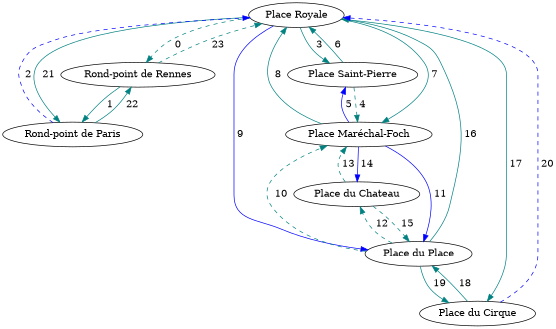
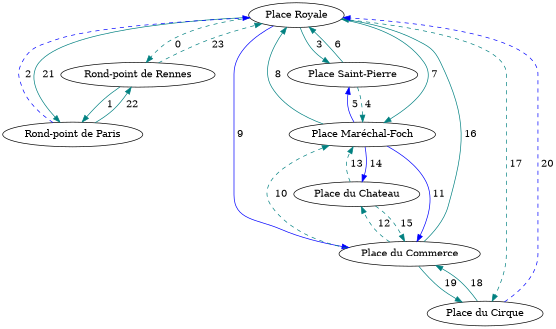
(506, 96) -> (506, 95)
(419, 254) -> (410, 254)
